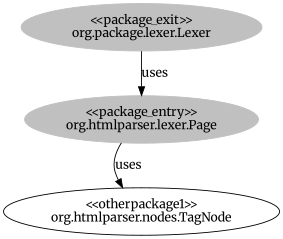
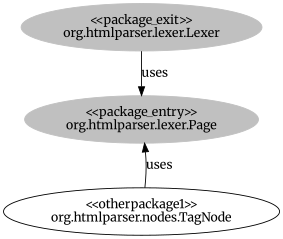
(142, 27) -> (142, 27)
(114, 161) -> (146, 170)
